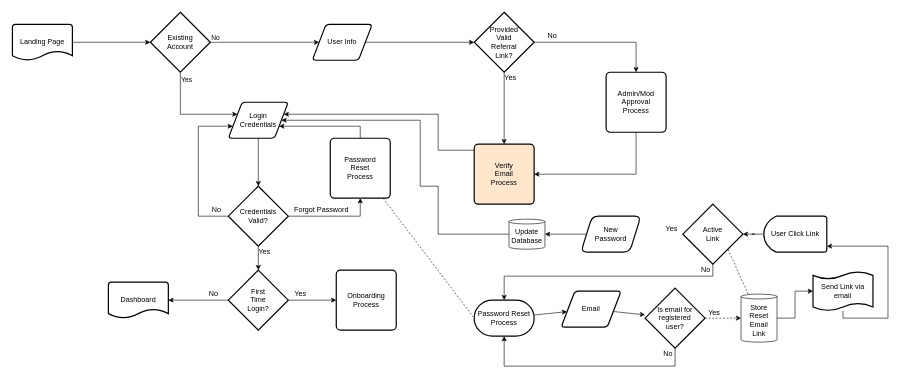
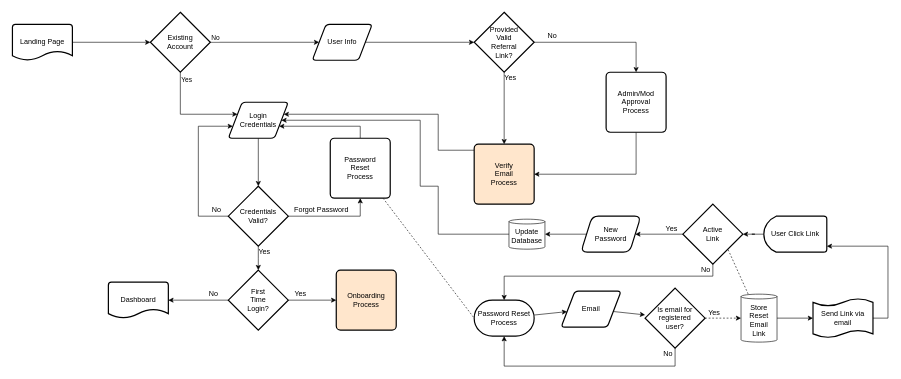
none -> (640, 234)
(843, 291) -> (843, 318)
(366, 300) -> (366, 300)
